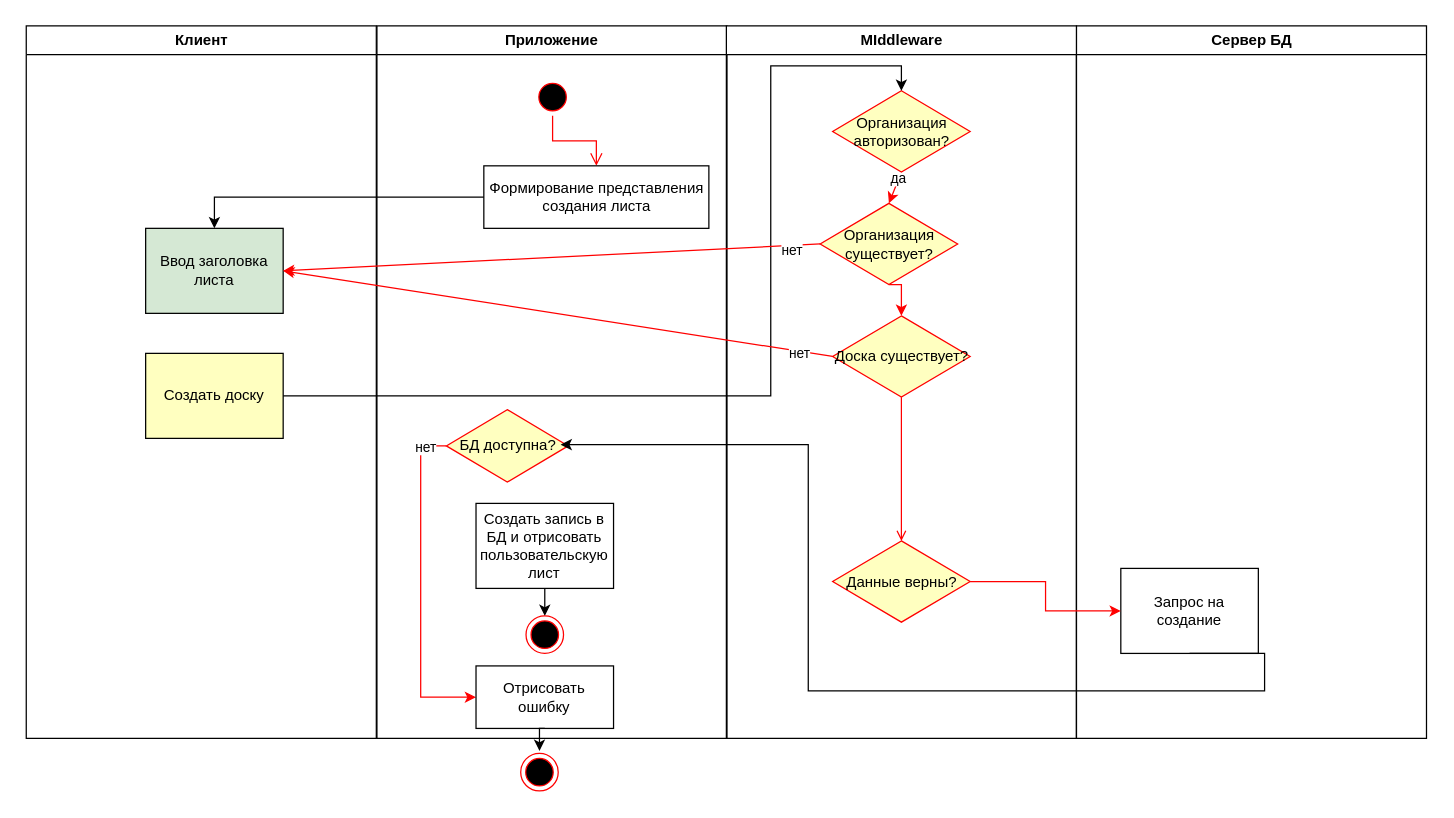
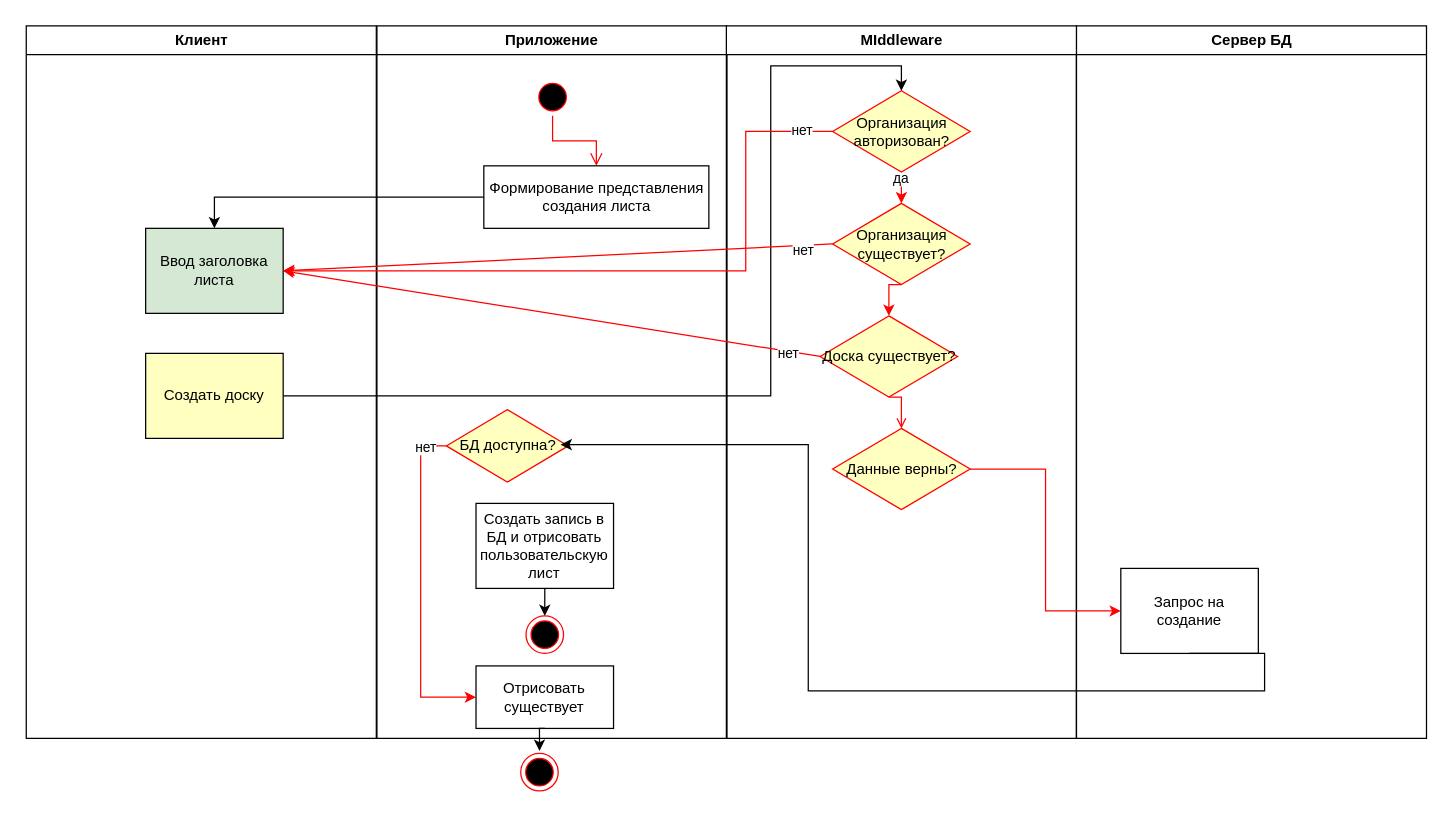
(889, 244) -> (901, 244)
none -> (637, 271)
(901, 356) -> (889, 356)
(901, 581) -> (901, 469)
(544, 697) -> (544, 697)
